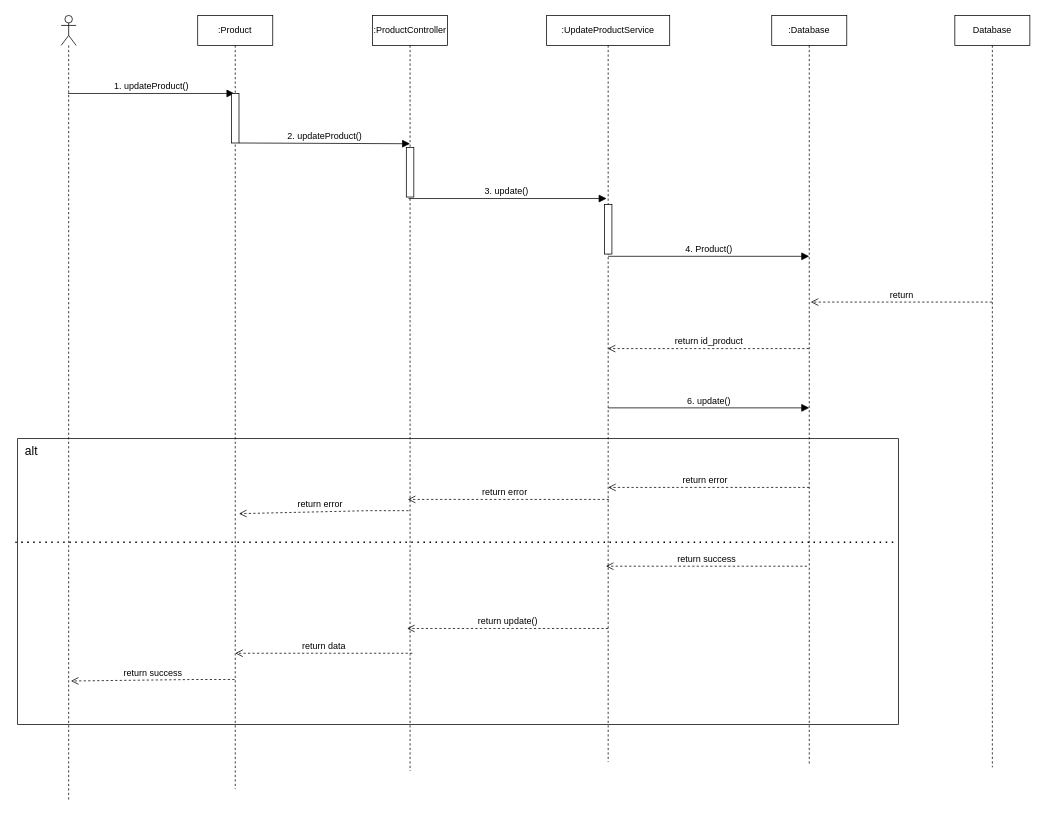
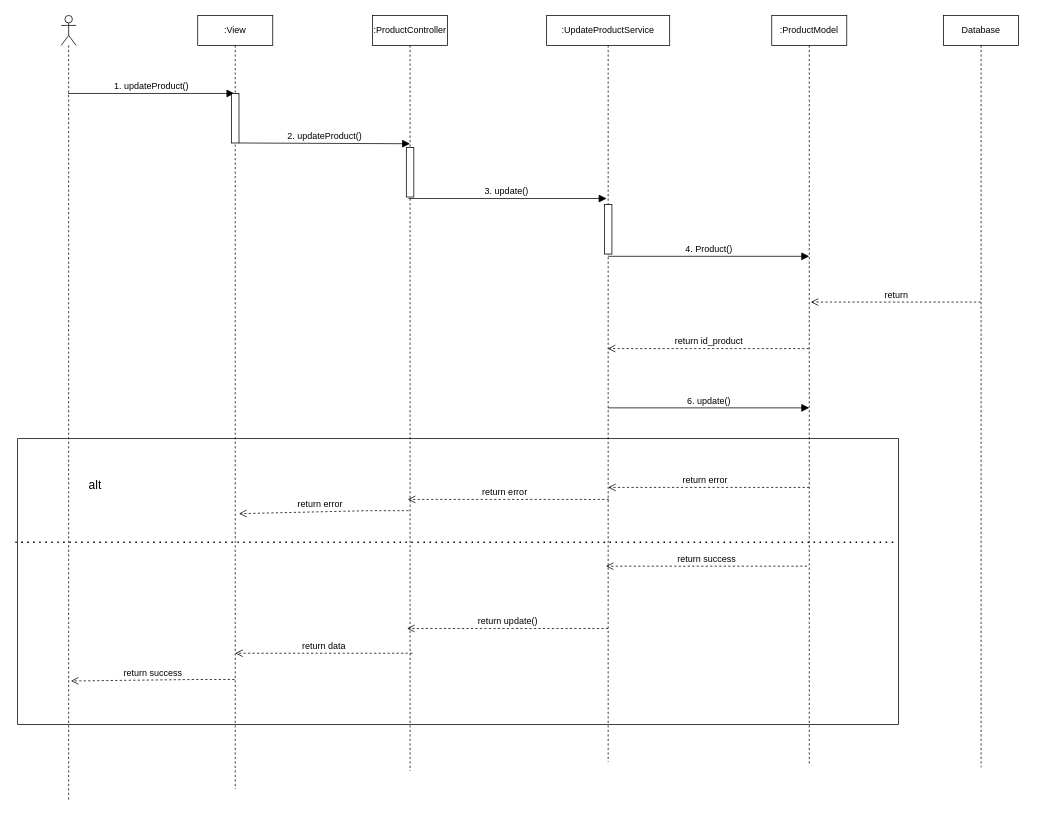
(235, 30) -> (235, 30)
(809, 30) -> (809, 30)
(992, 391) -> (981, 391)
(31, 450) -> (95, 484)
